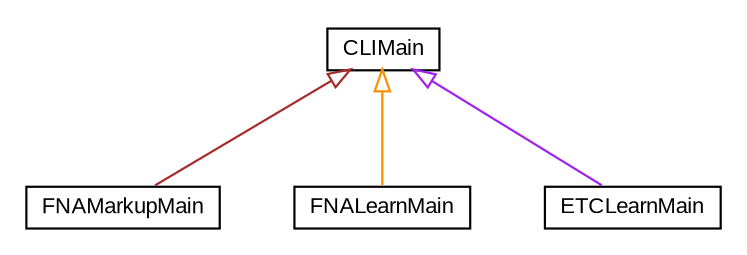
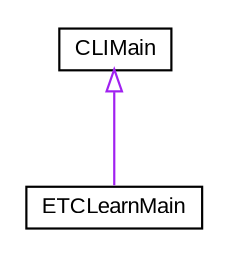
(123, 207) -> none
(382, 207) -> none
